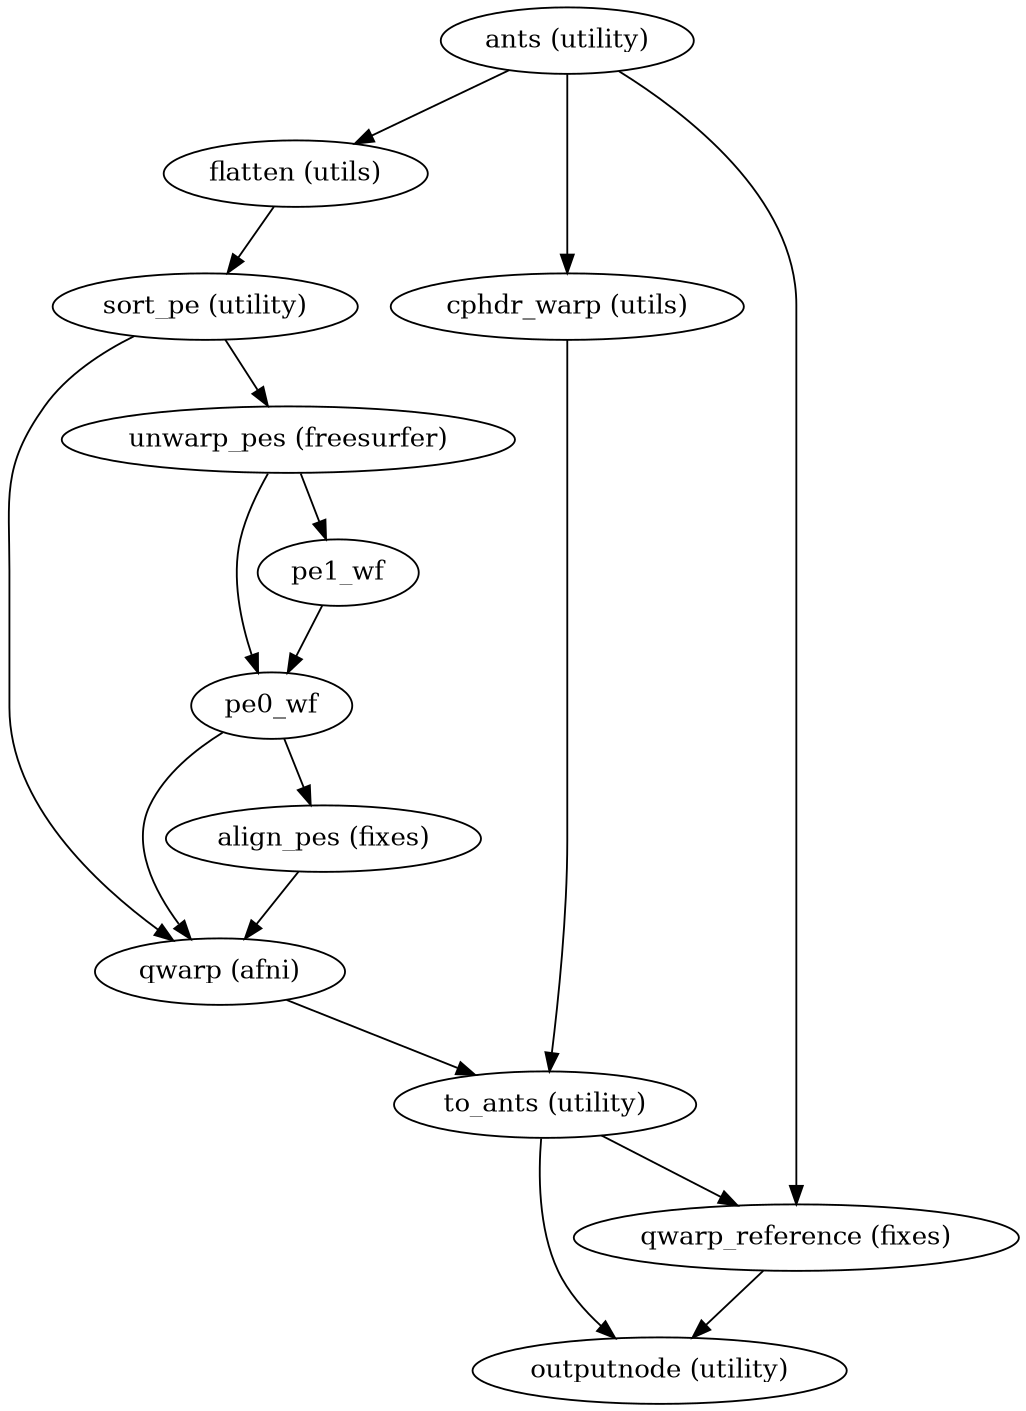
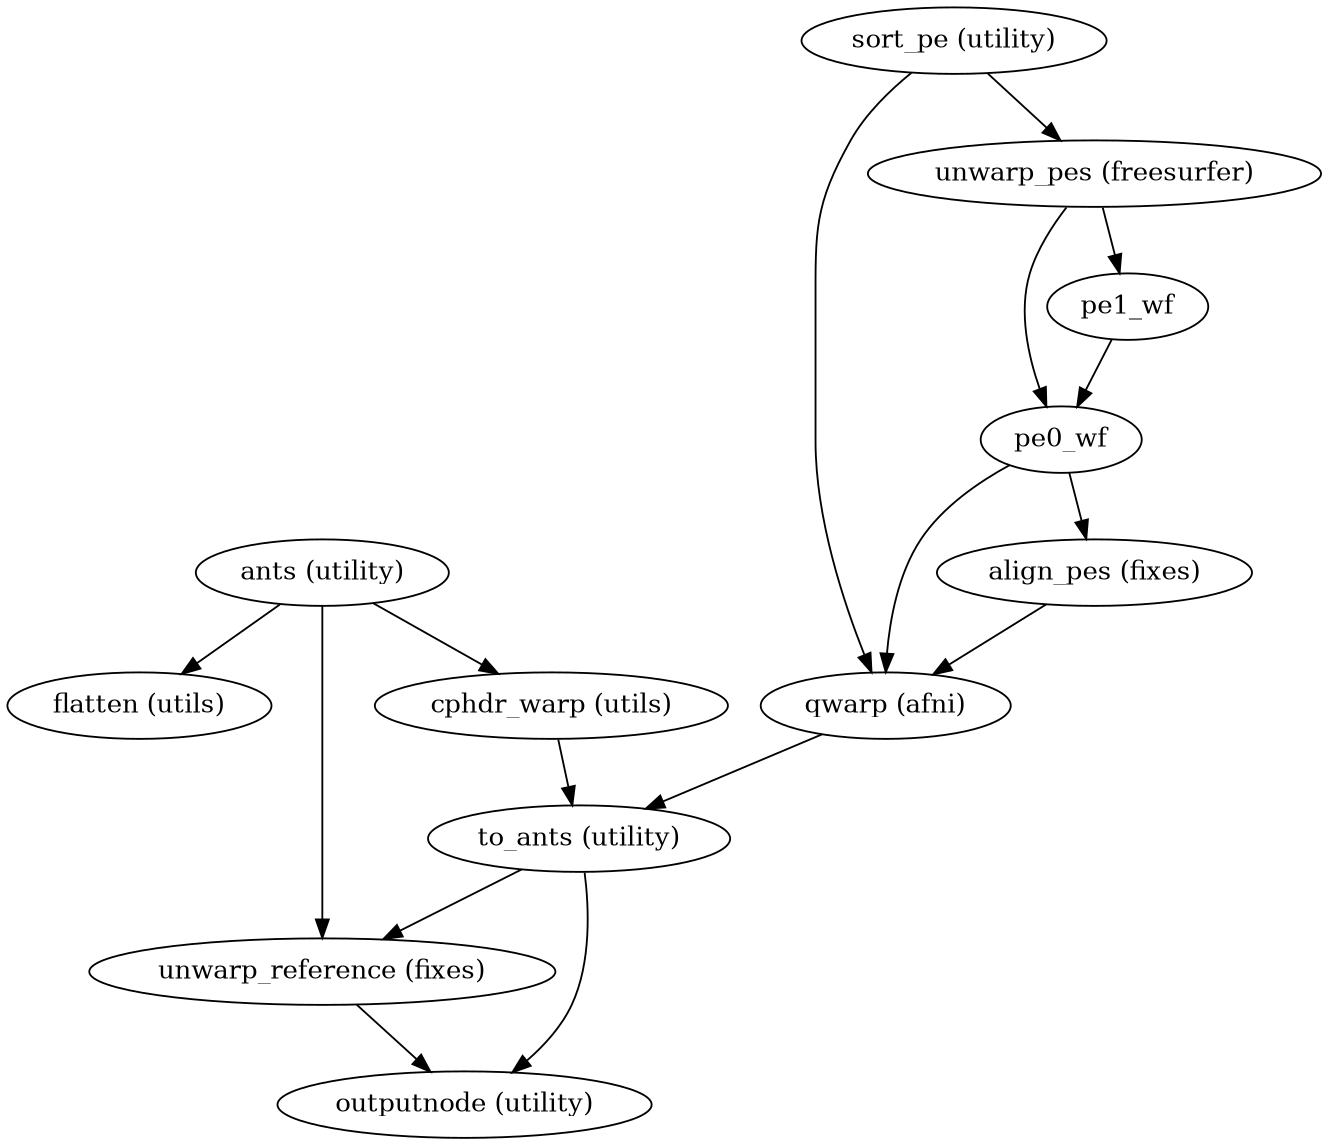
(256, 232) -> none
(796, 1238) -> (322, 972)
